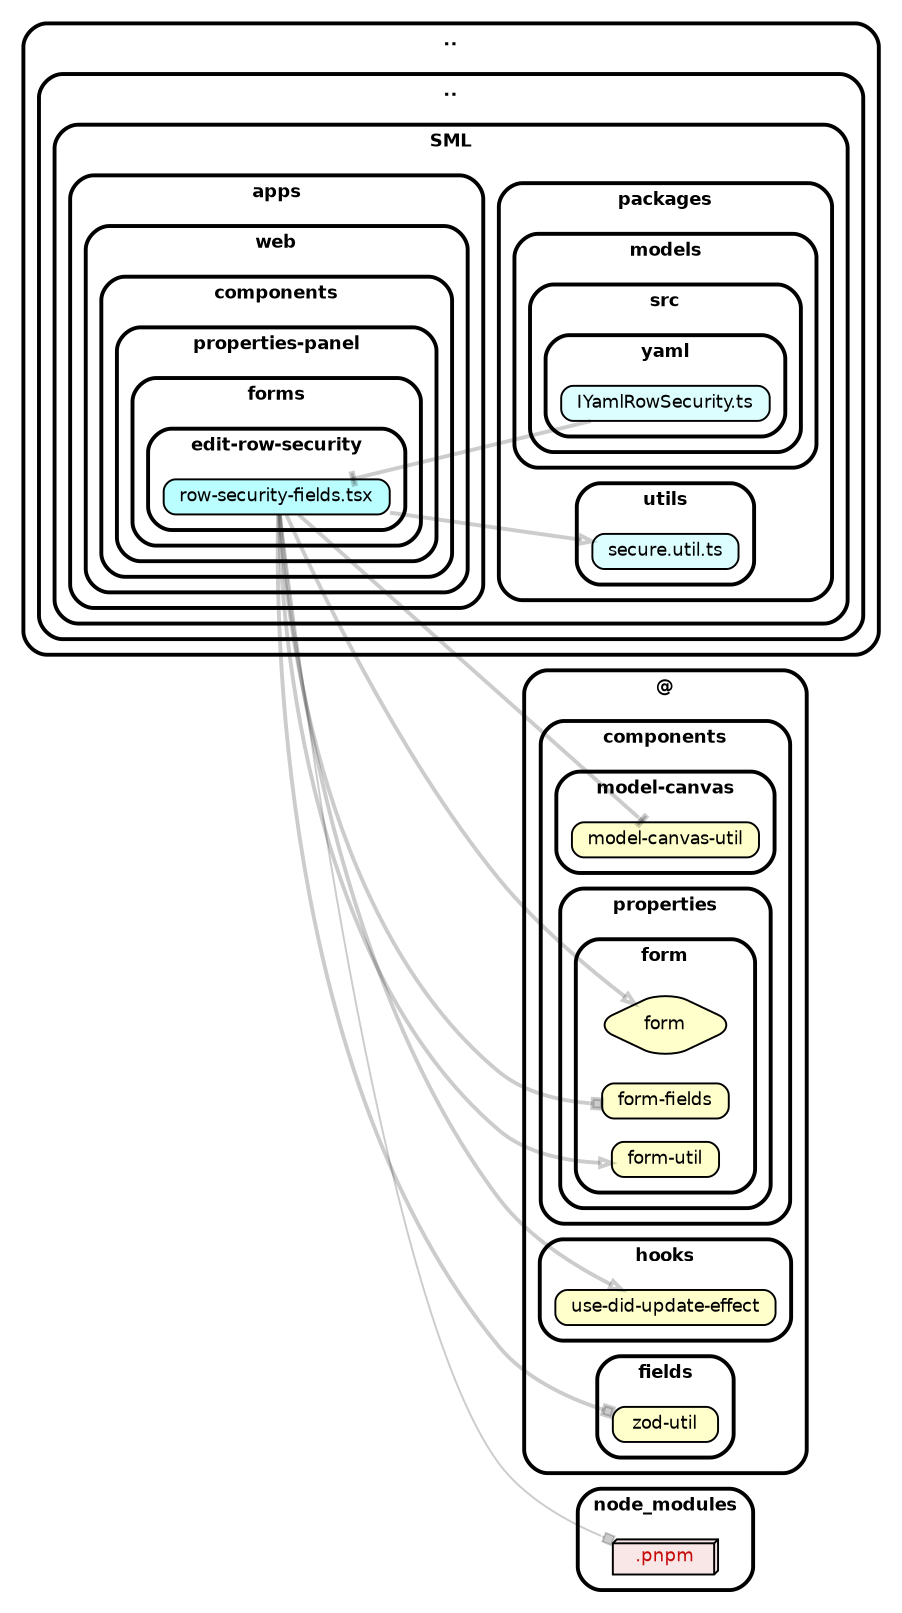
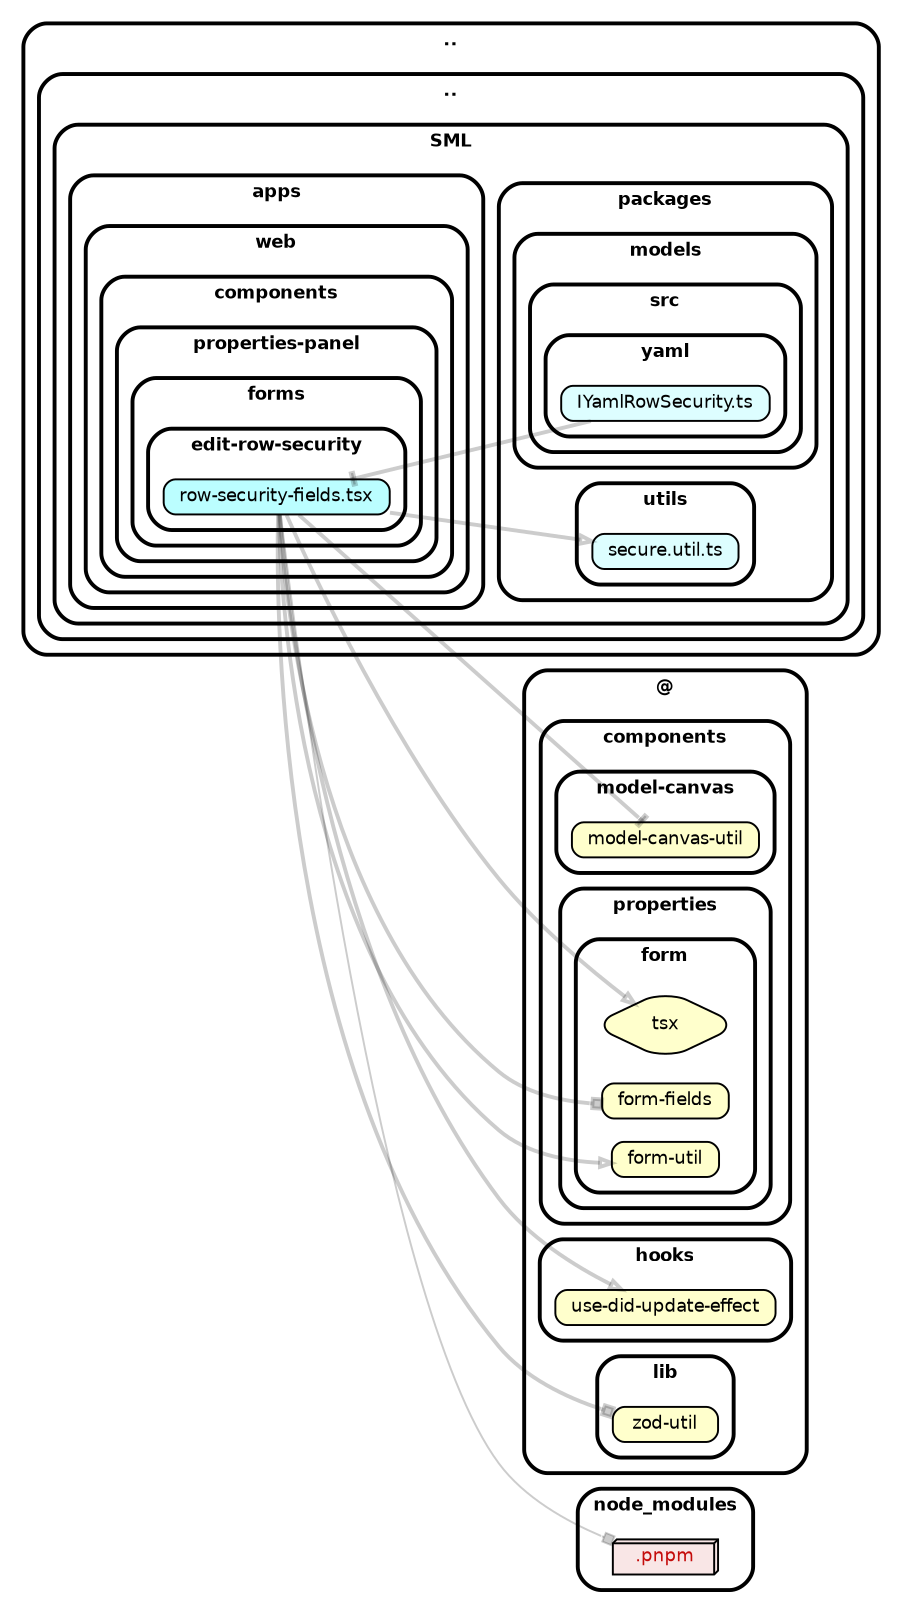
(665, 1025) -> (665, 1025)
(665, 1374) -> (665, 1374)
